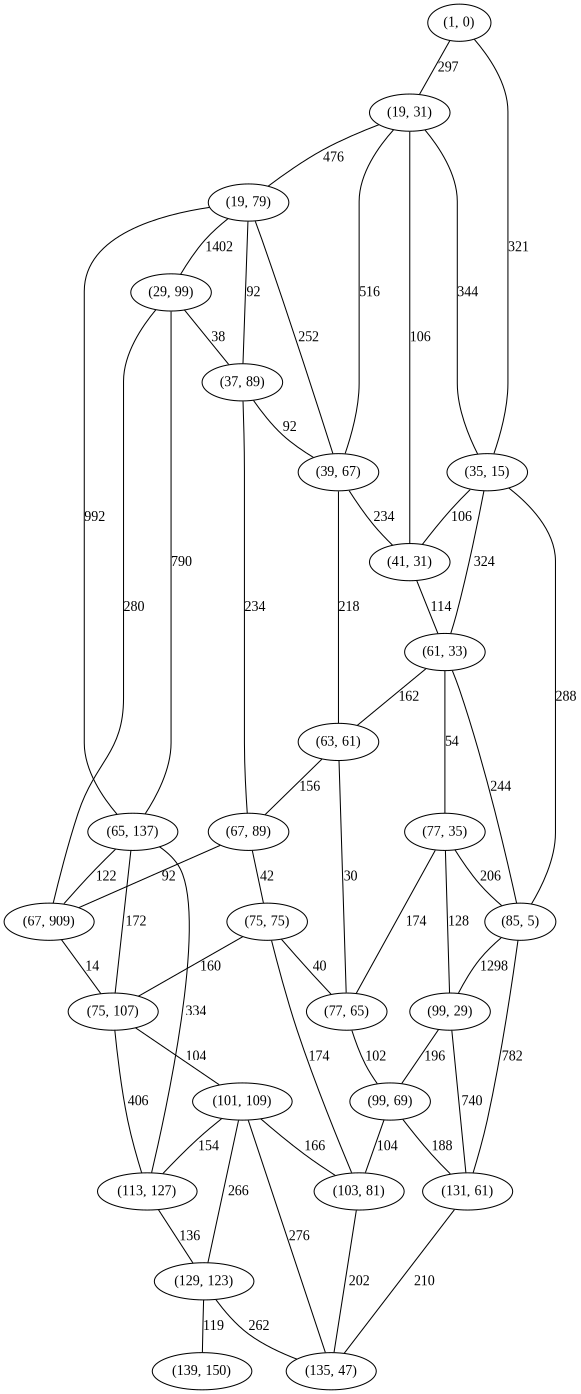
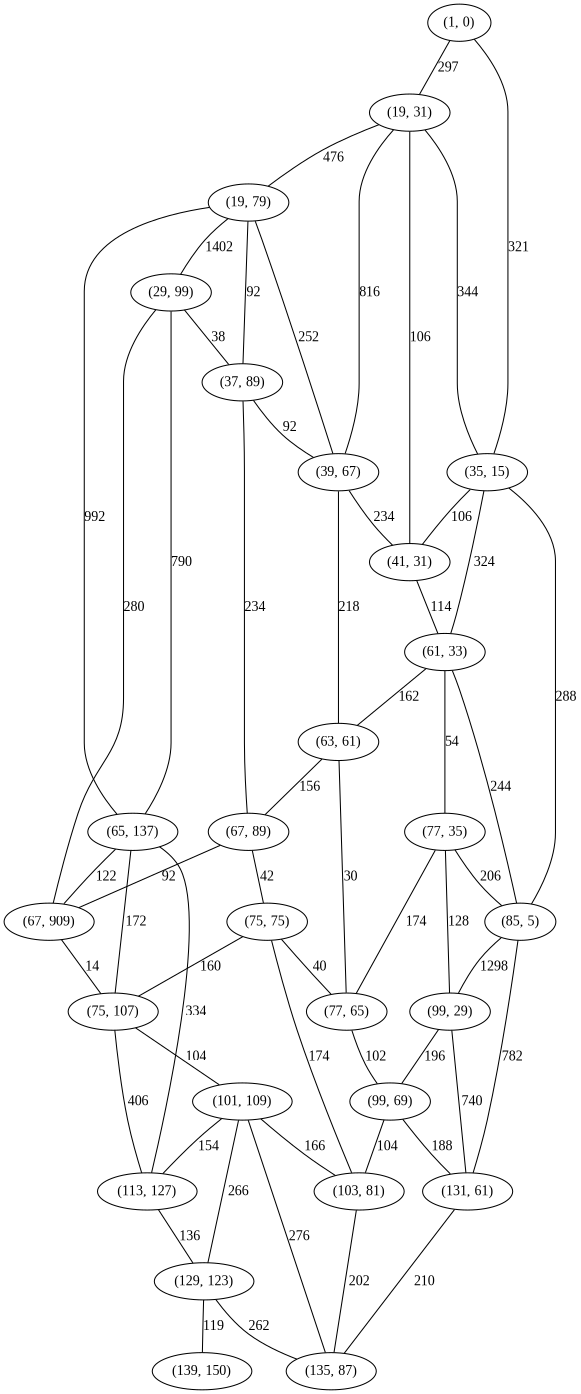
(370, 292) -> (370, 292)
(331, 1371) -> (331, 1371)
